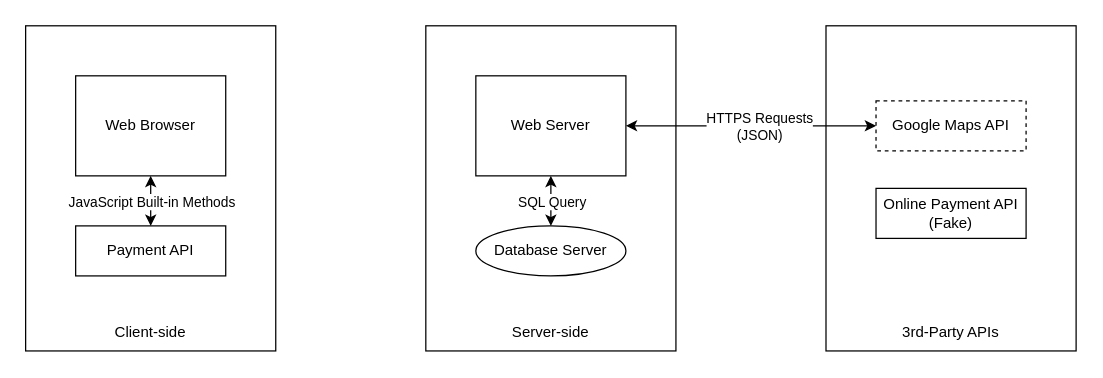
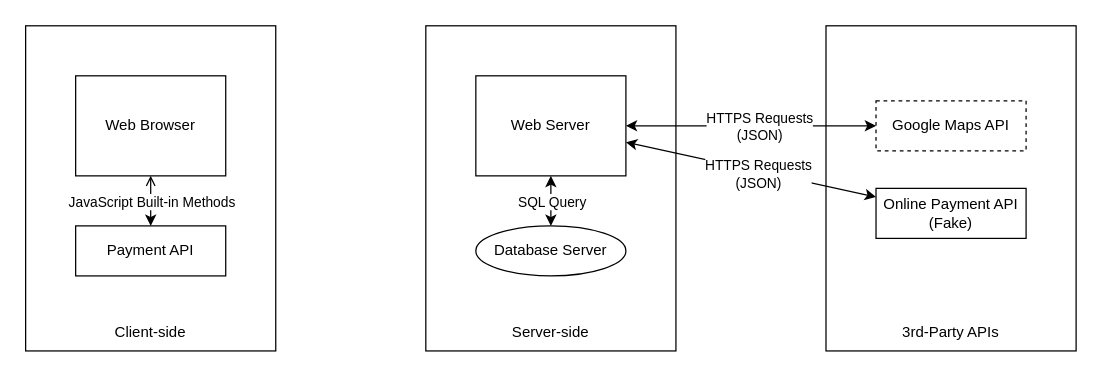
none -> (697, 158)
(151, 186) -> (151, 183)
